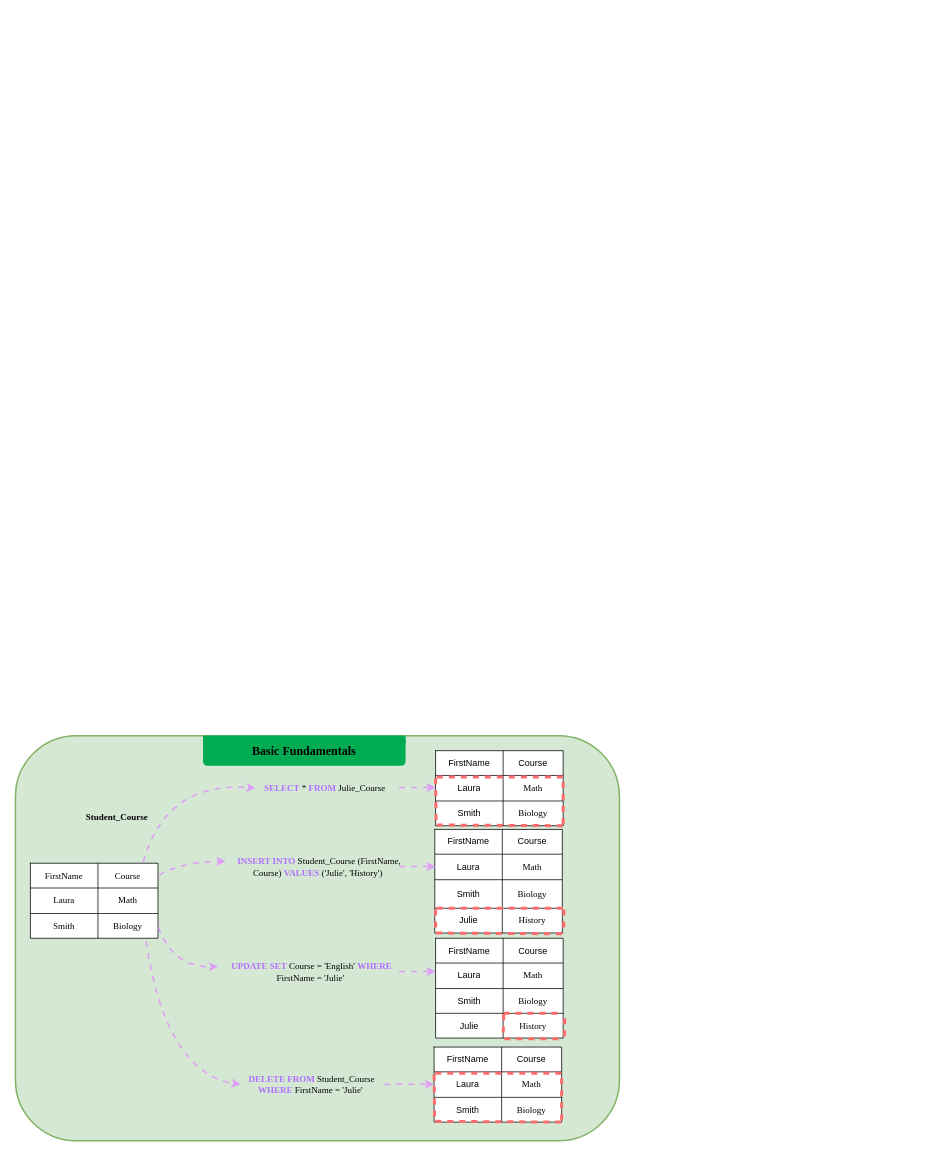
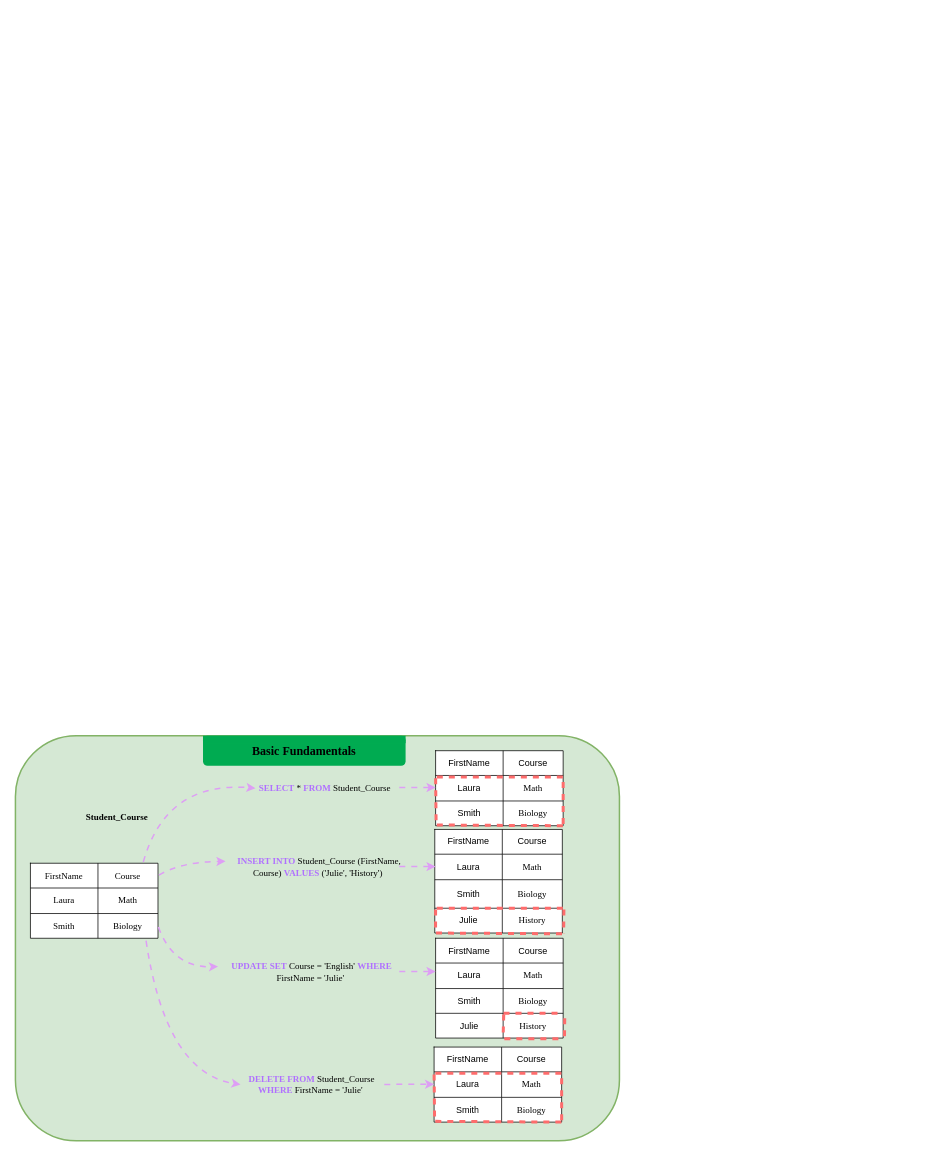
(325, 788) -> (325, 788)
